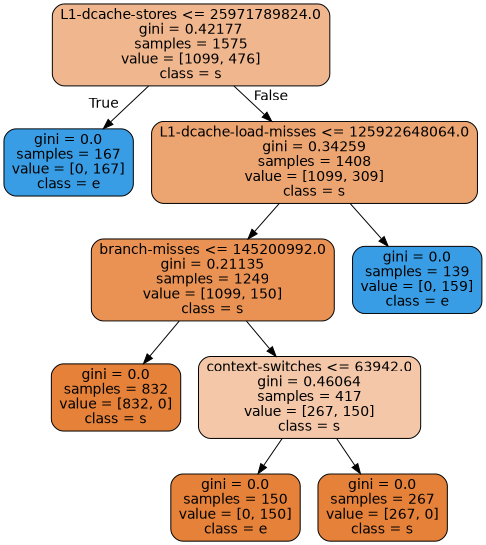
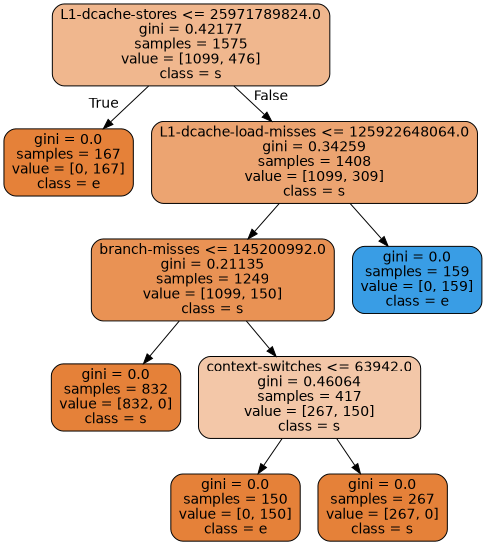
(69, 162) -> (69, 162)
(417, 280) -> (417, 280)
